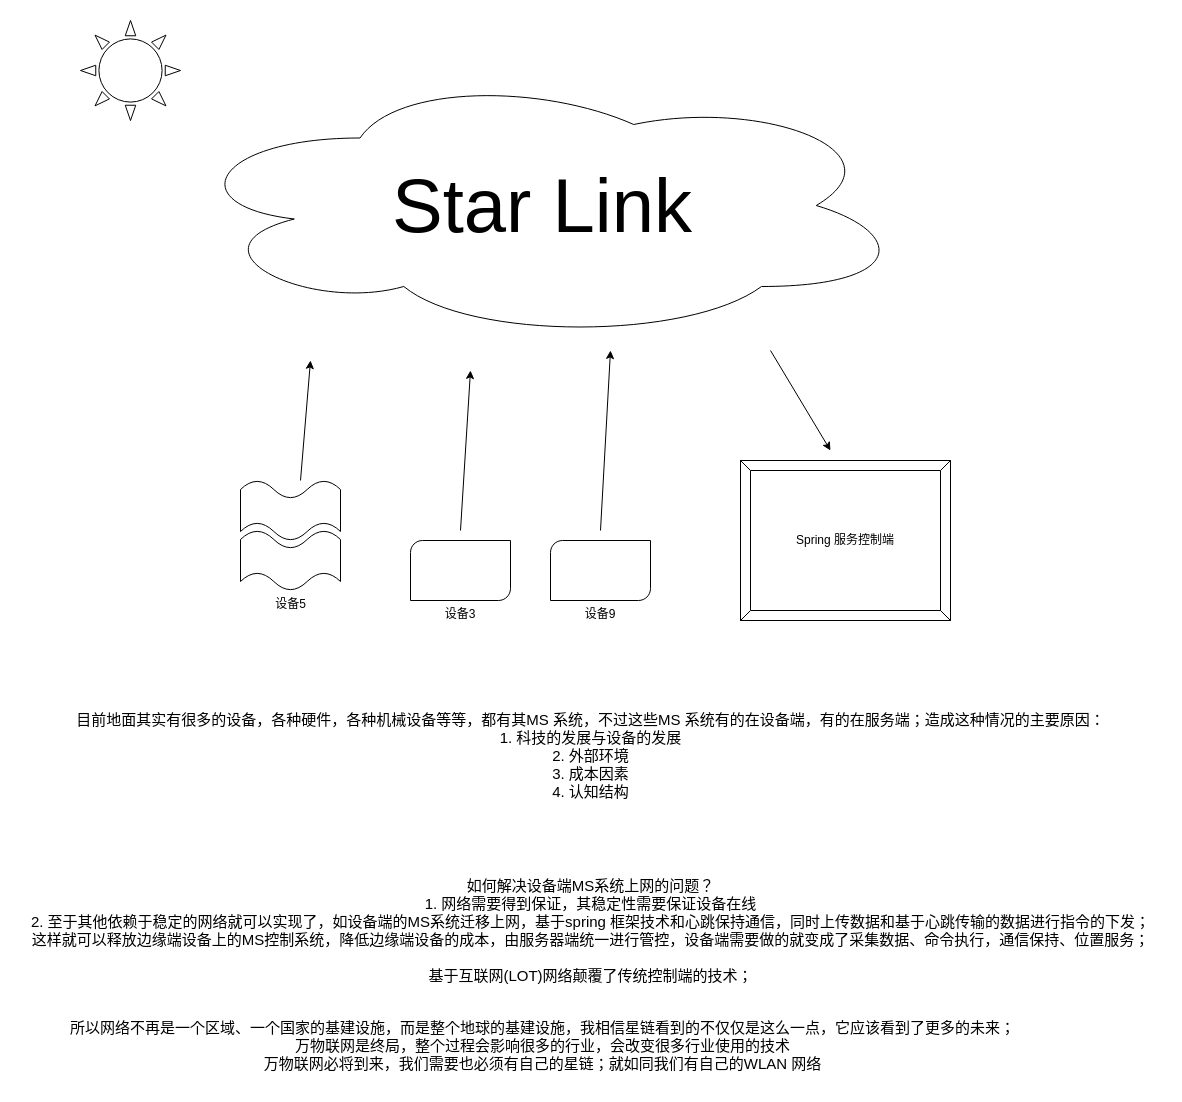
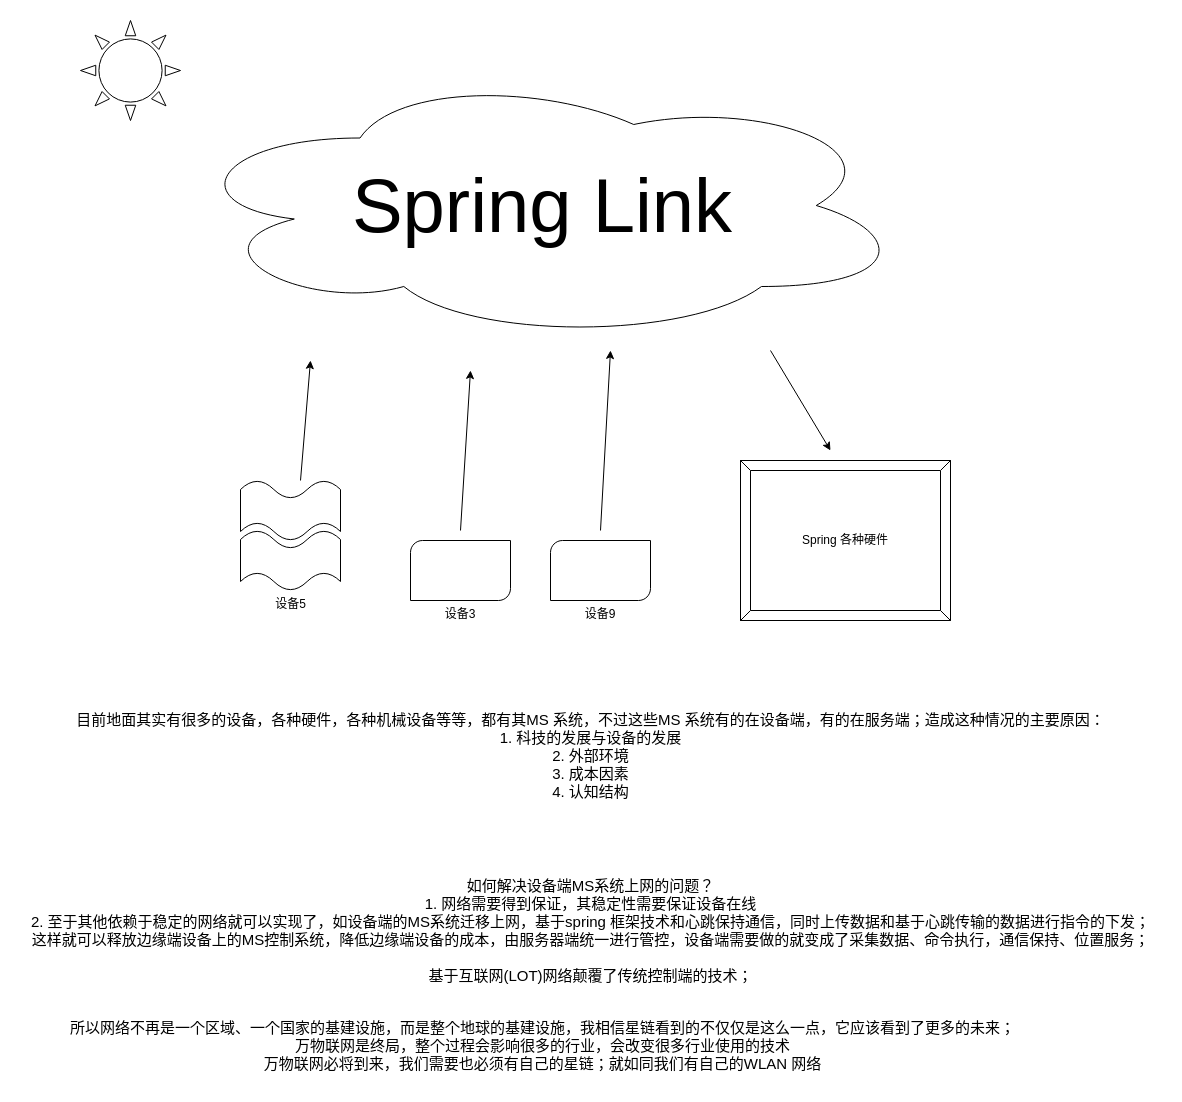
(543, 206) -> (543, 206)
(846, 541) -> (846, 541)
